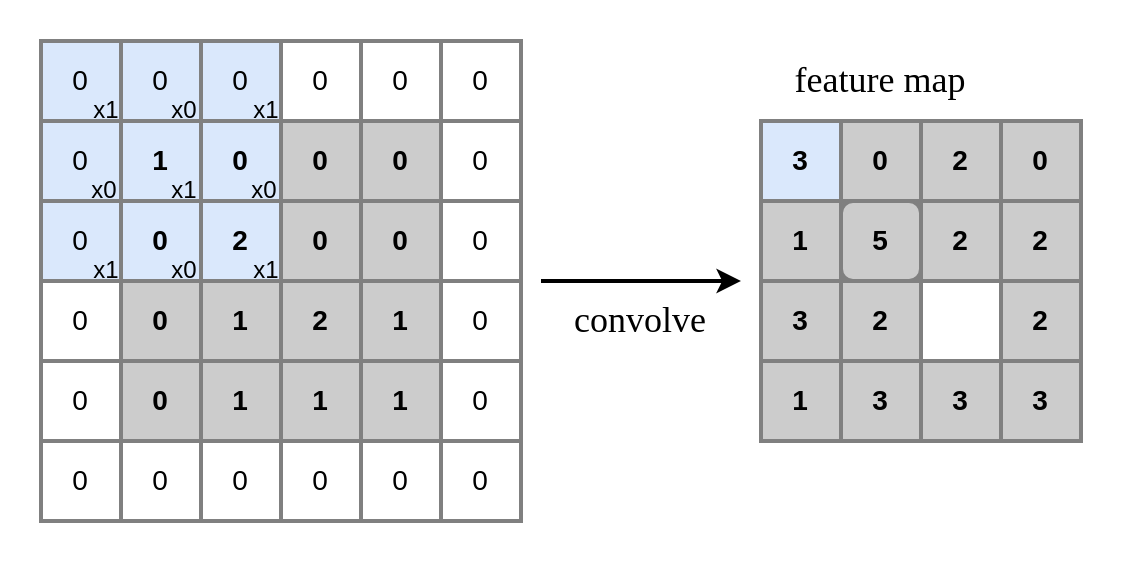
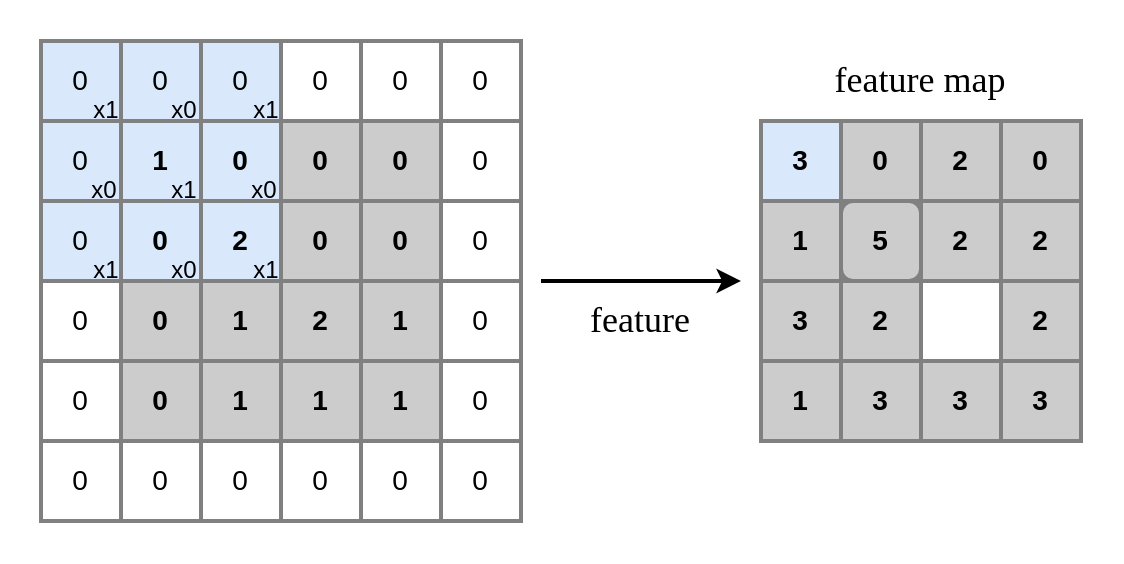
(881, 81) -> (921, 81)
(641, 321) -> (641, 321)
